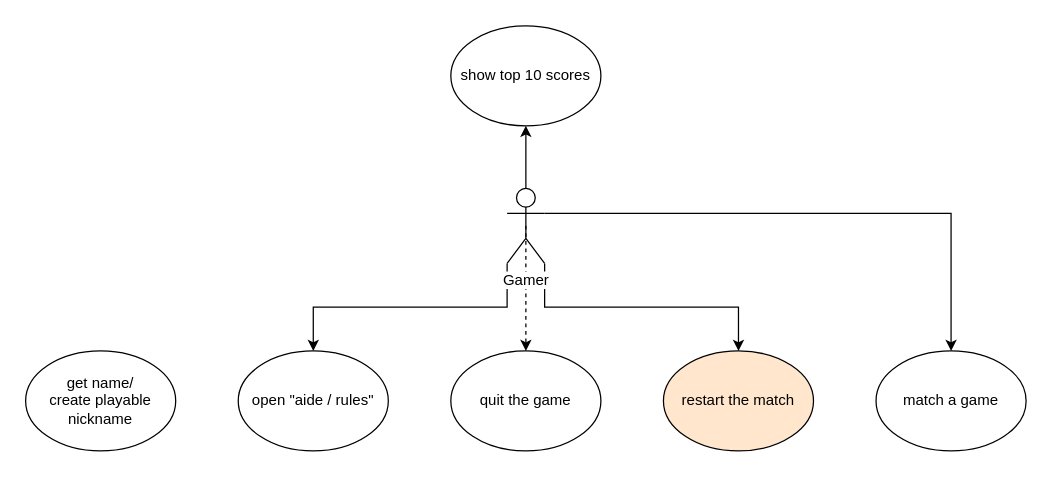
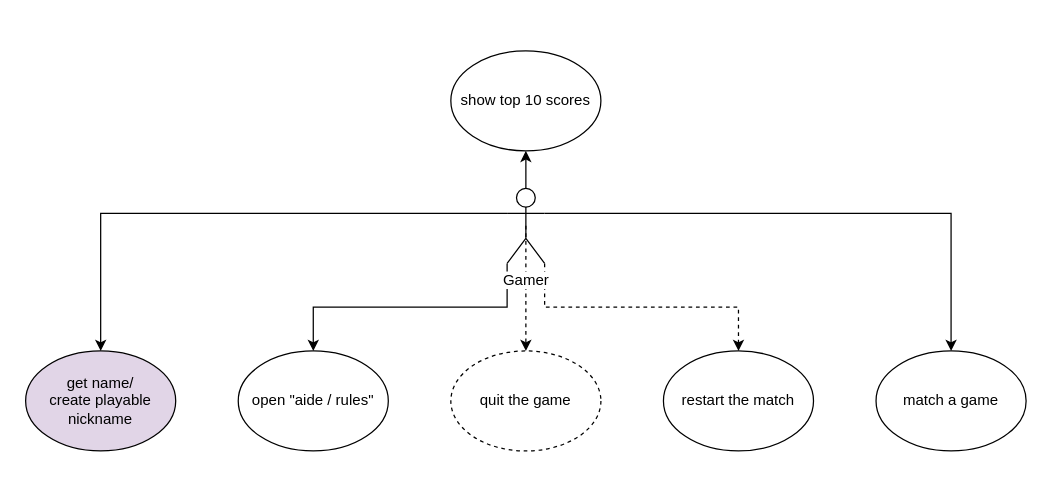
(526, 76) -> (526, 101)
none -> (239, 213)
(648, 307) -> (648, 307)
(101, 401) -> (101, 401)
(526, 401) -> (526, 401)
(738, 401) -> (738, 401)
